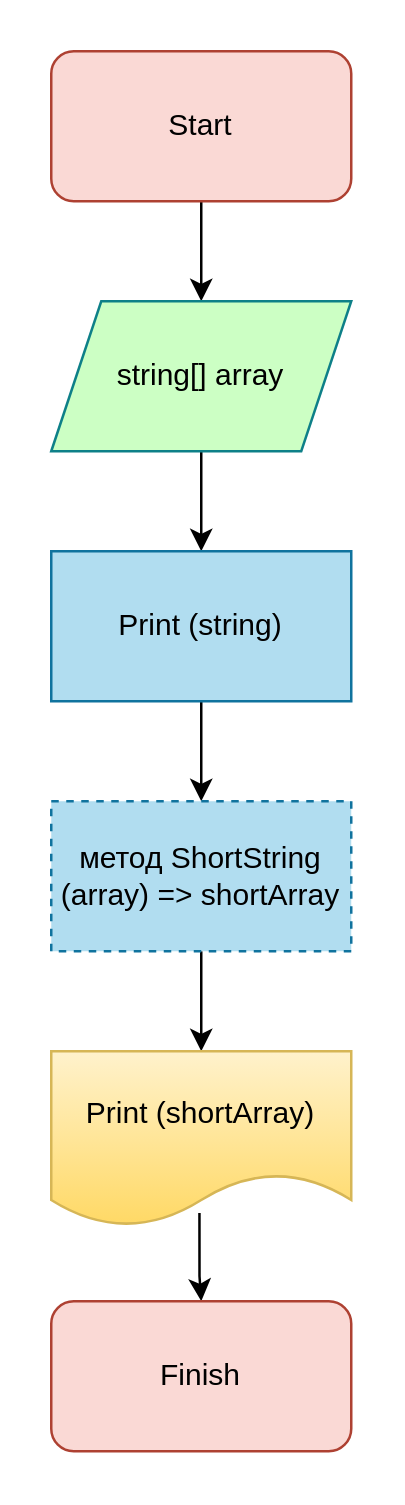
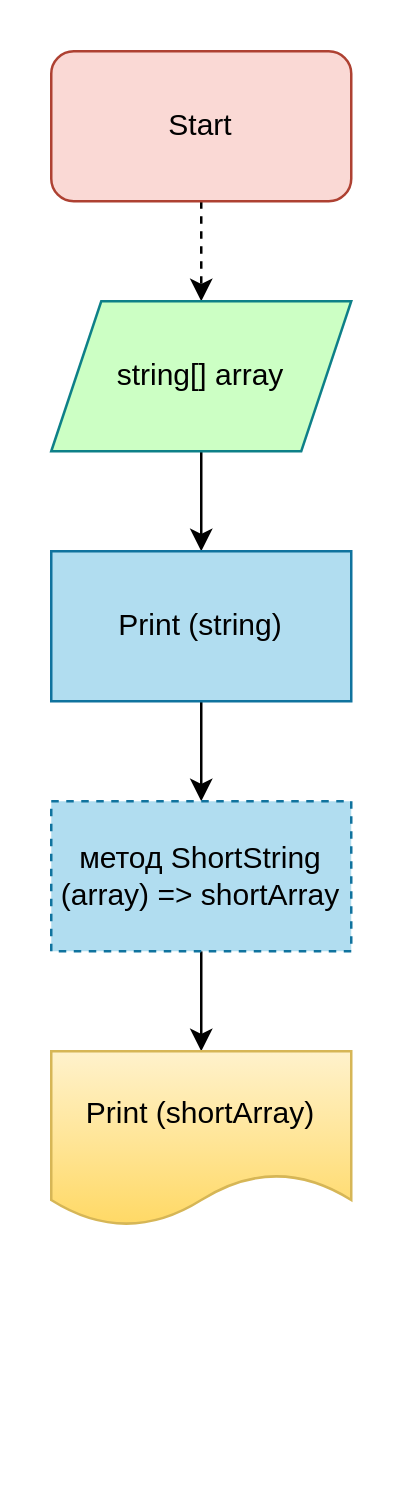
(201, 242) -> (201, 242)
(199, 1249) -> none
(201, 1376) -> none
